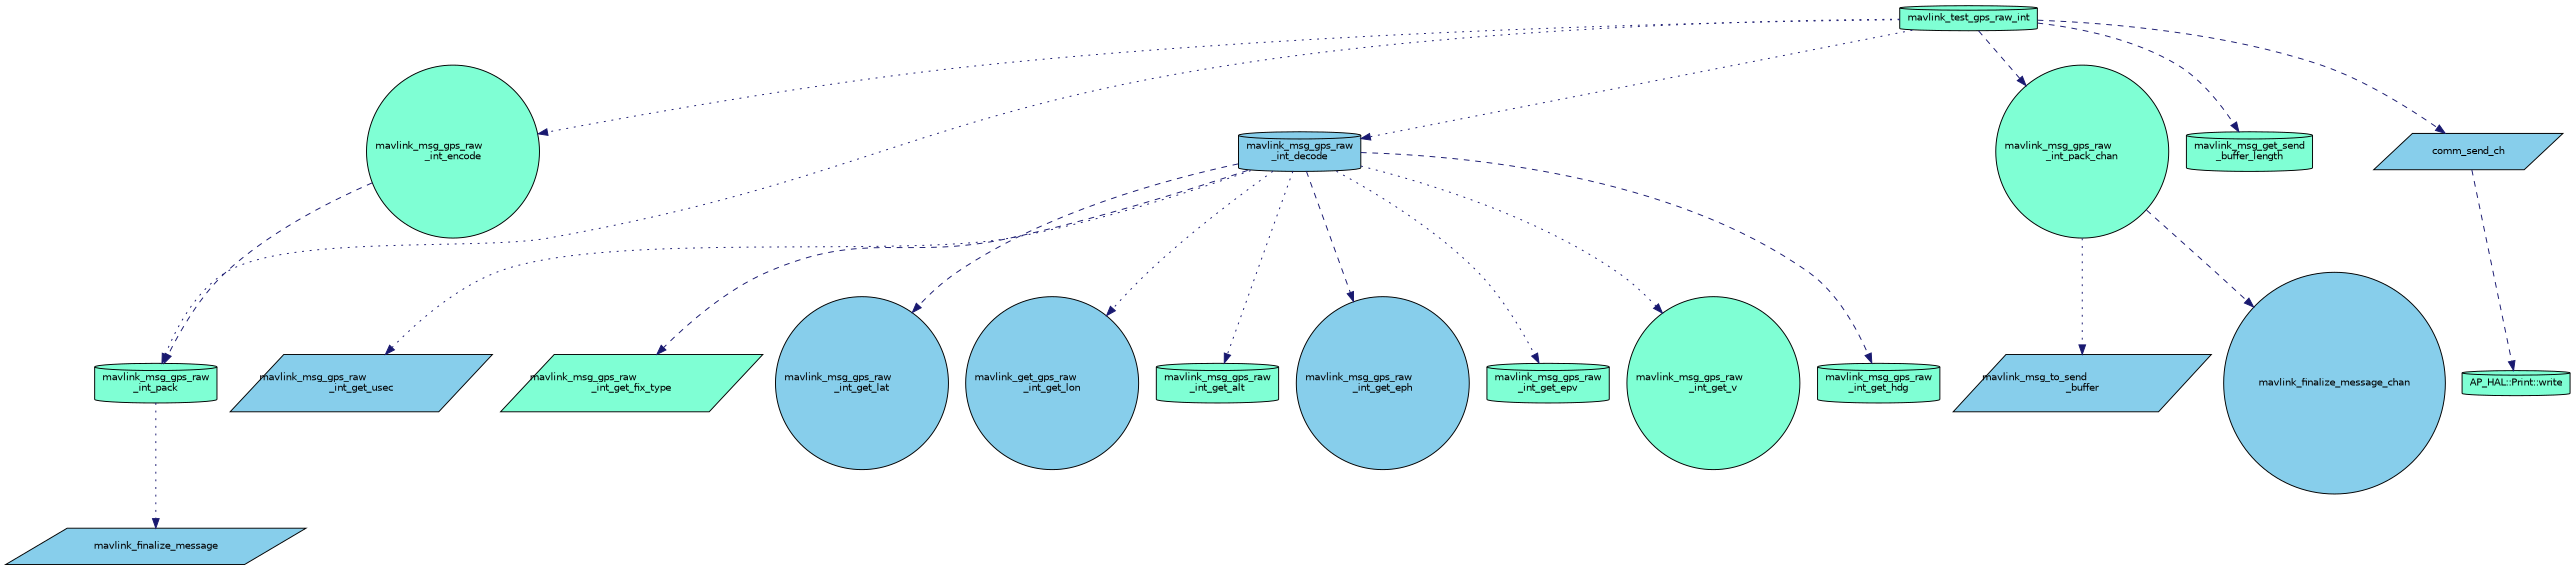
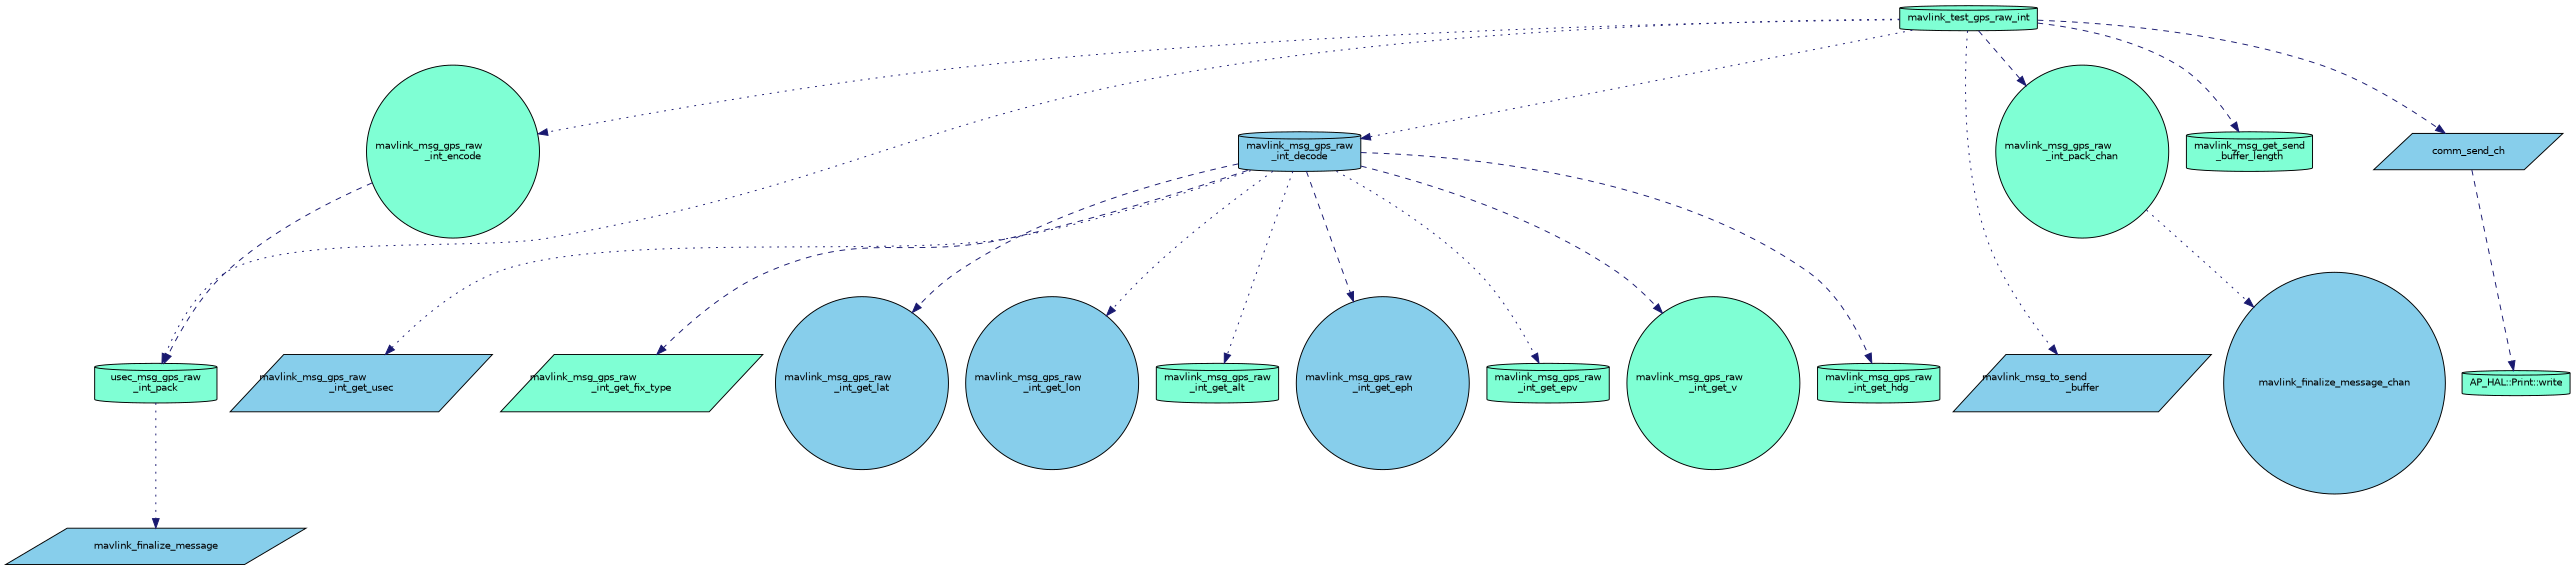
(1517, 218) -> (1517, 218)
(2197, 255) -> (2197, 255)
(2082, 292) -> (1976, 199)
(156, 383) -> (156, 383)
(1052, 383) -> (1052, 383)
